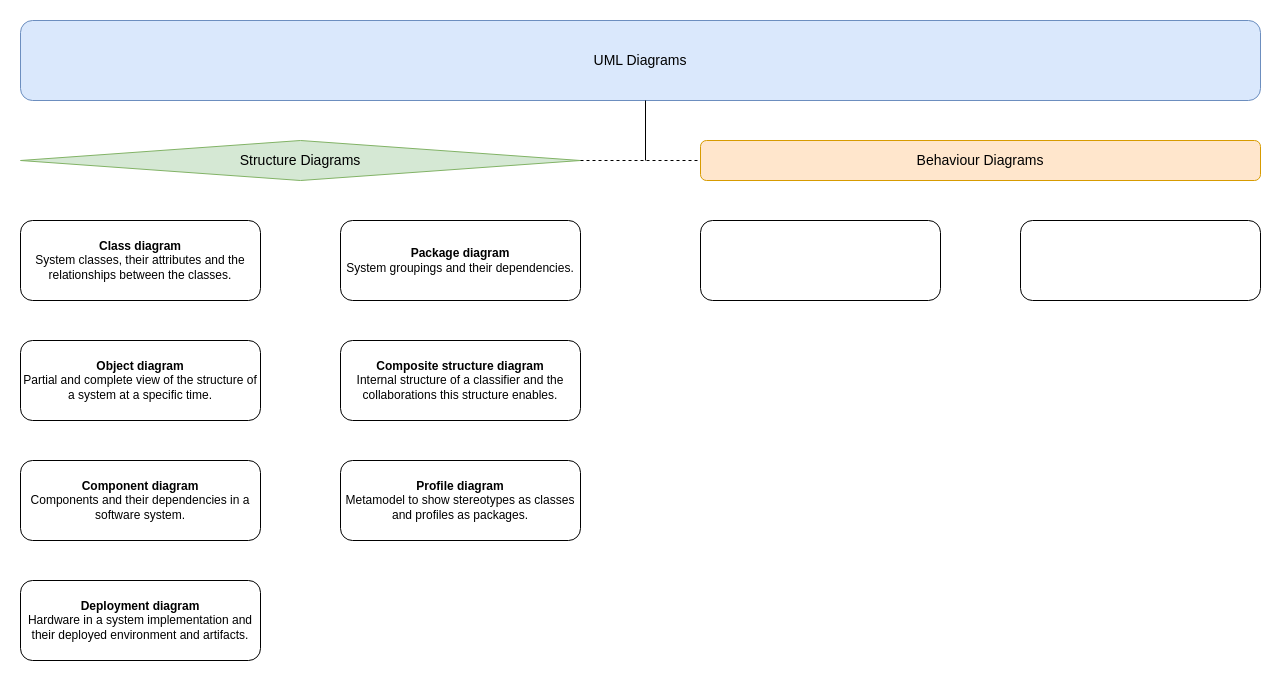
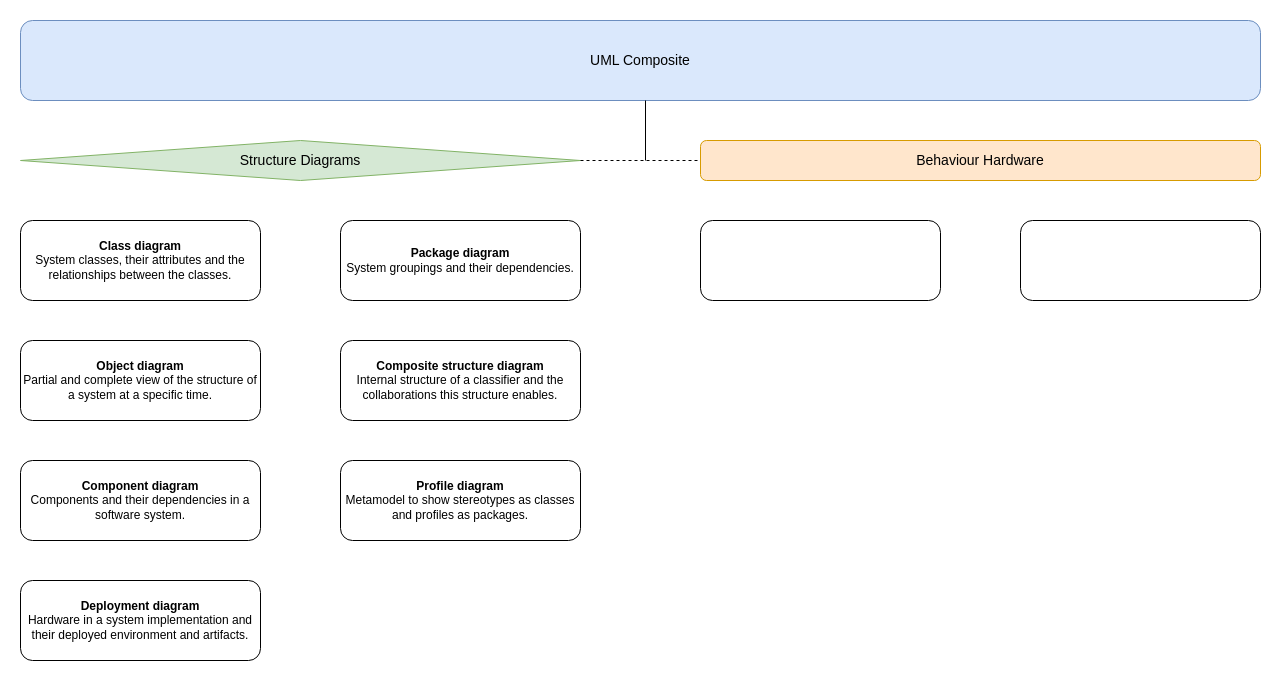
(641, 61) -> (641, 61)
(981, 161) -> (981, 161)
